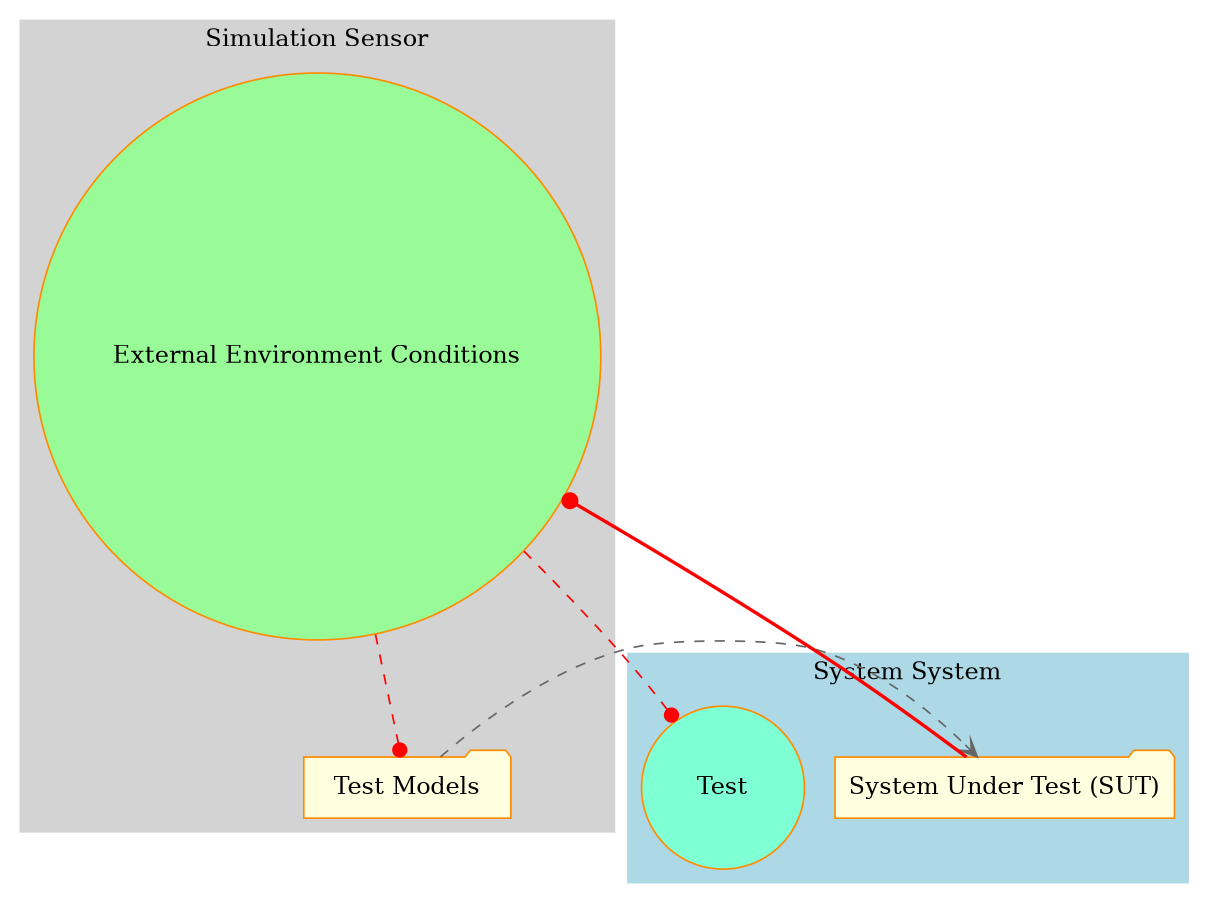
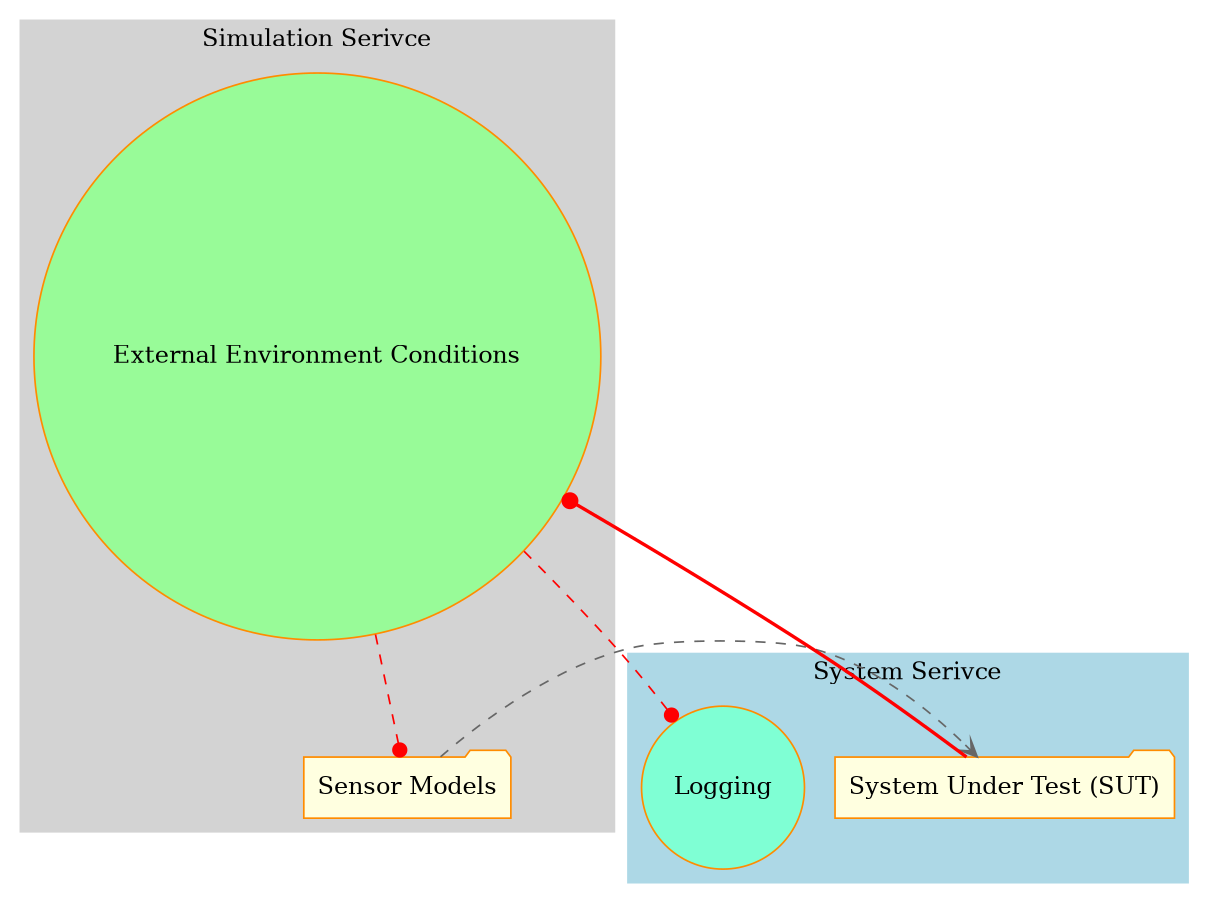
(317, 40) -> (317, 40)
(908, 673) -> (908, 673)
(407, 788) -> (407, 788)
(723, 788) -> (723, 788)
